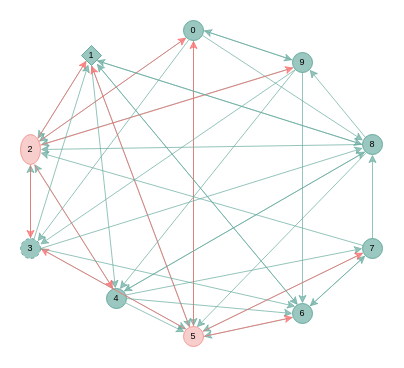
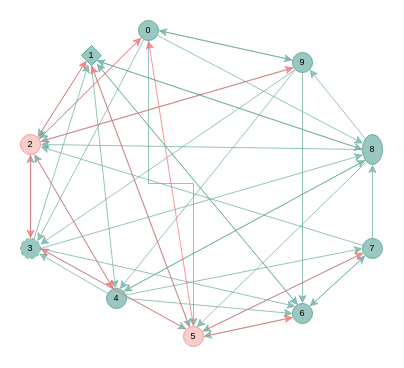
(194, 31) -> (149, 31)
(373, 145) -> (373, 150)
(31, 150) -> (31, 145)
(152, 316) -> (77, 275)
